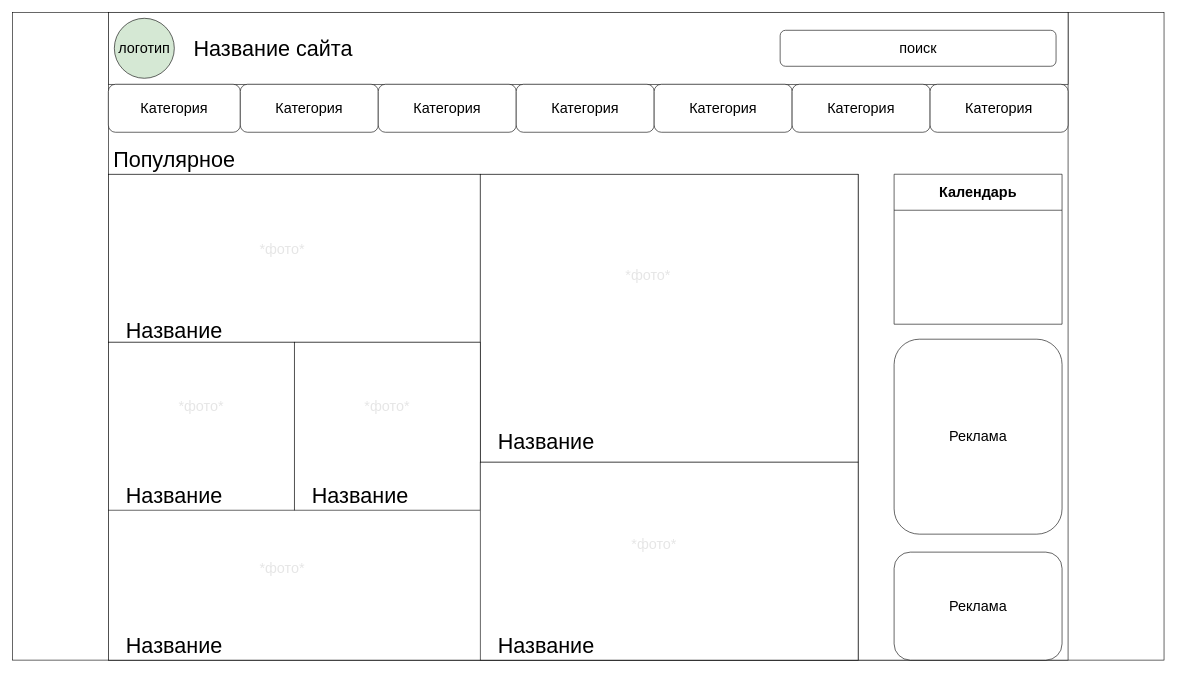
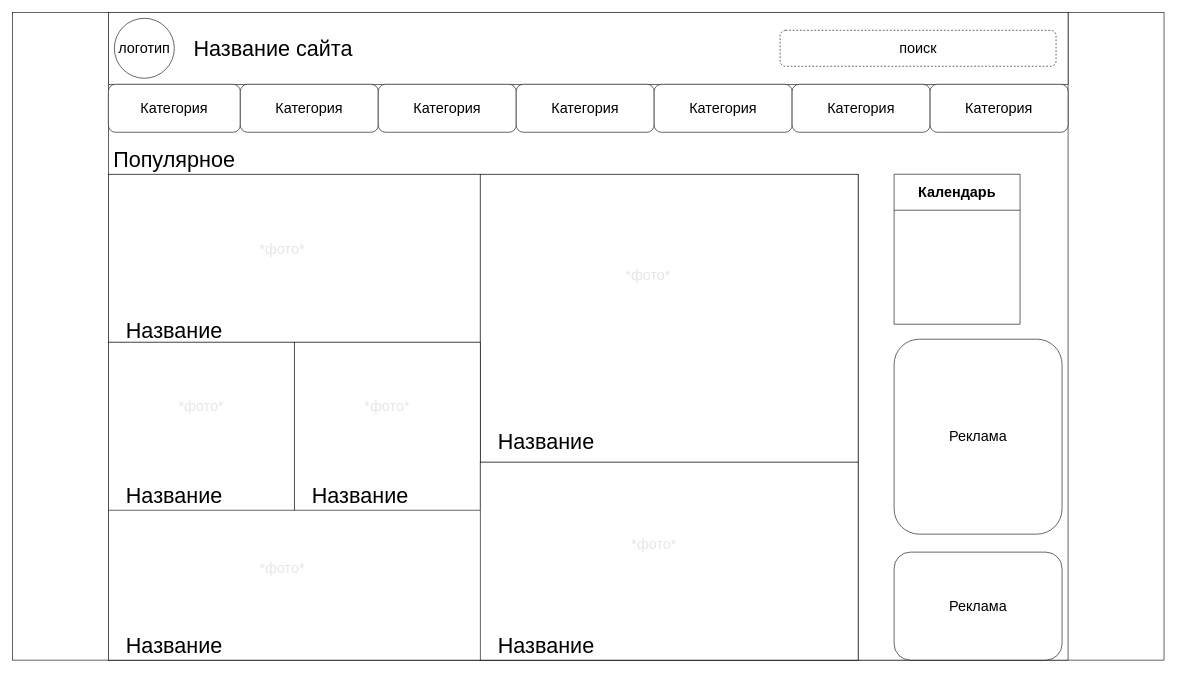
(144, 48) -> (144, 48)
(918, 48) -> (918, 48)
(978, 249) -> (957, 249)
